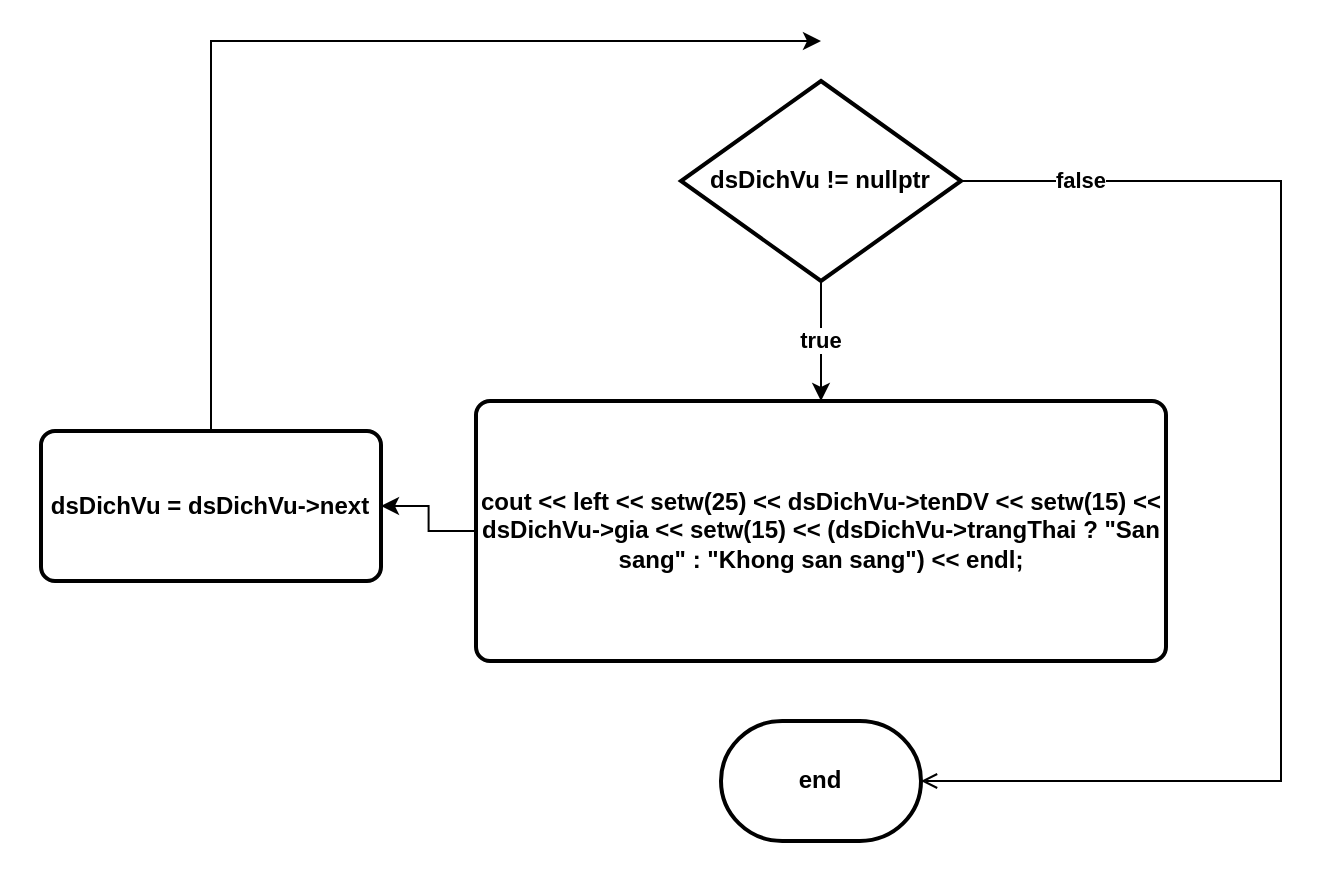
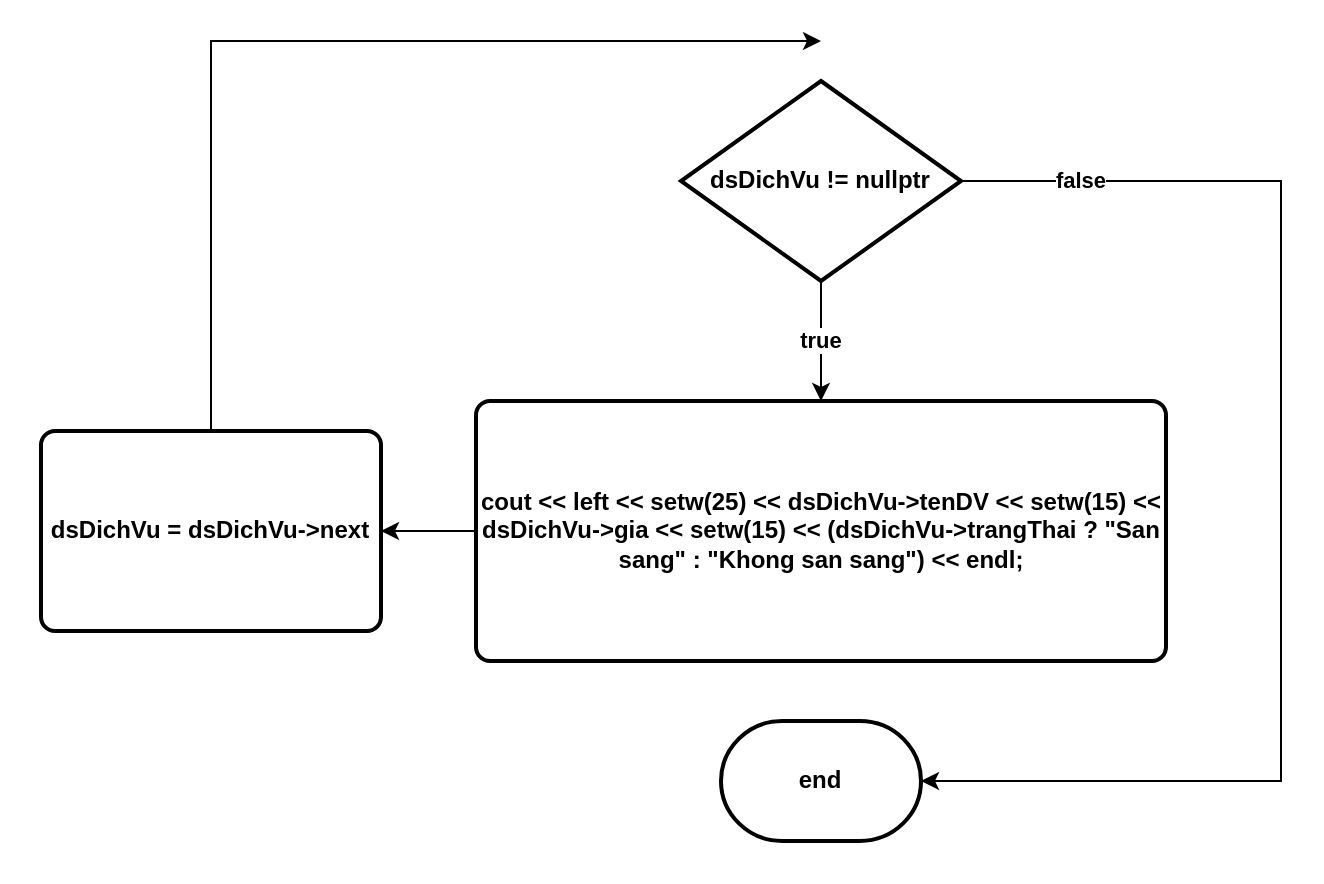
(211, 506) -> (211, 531)
(932, 781) -> (936, 781)
